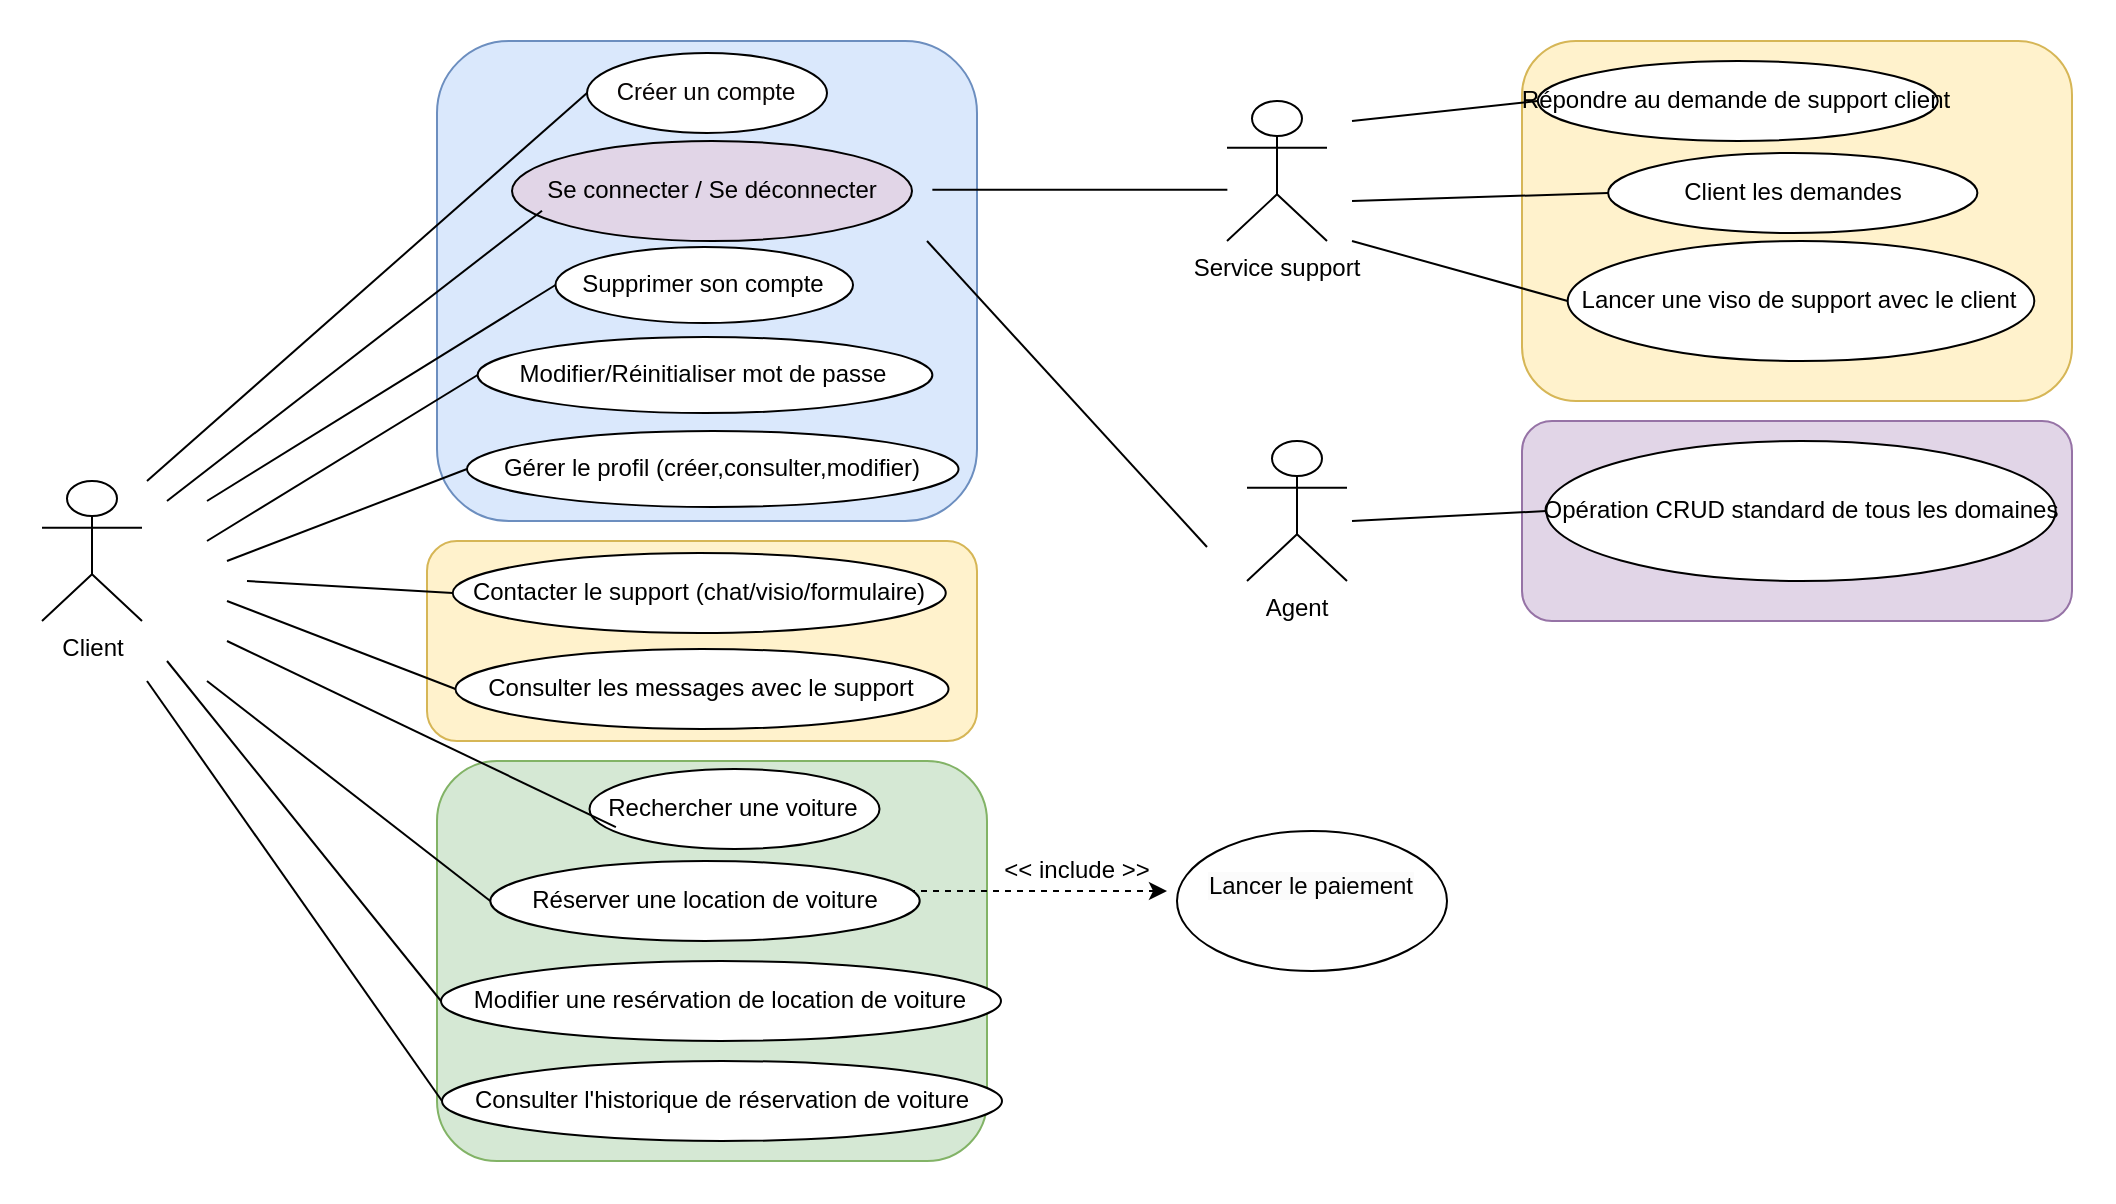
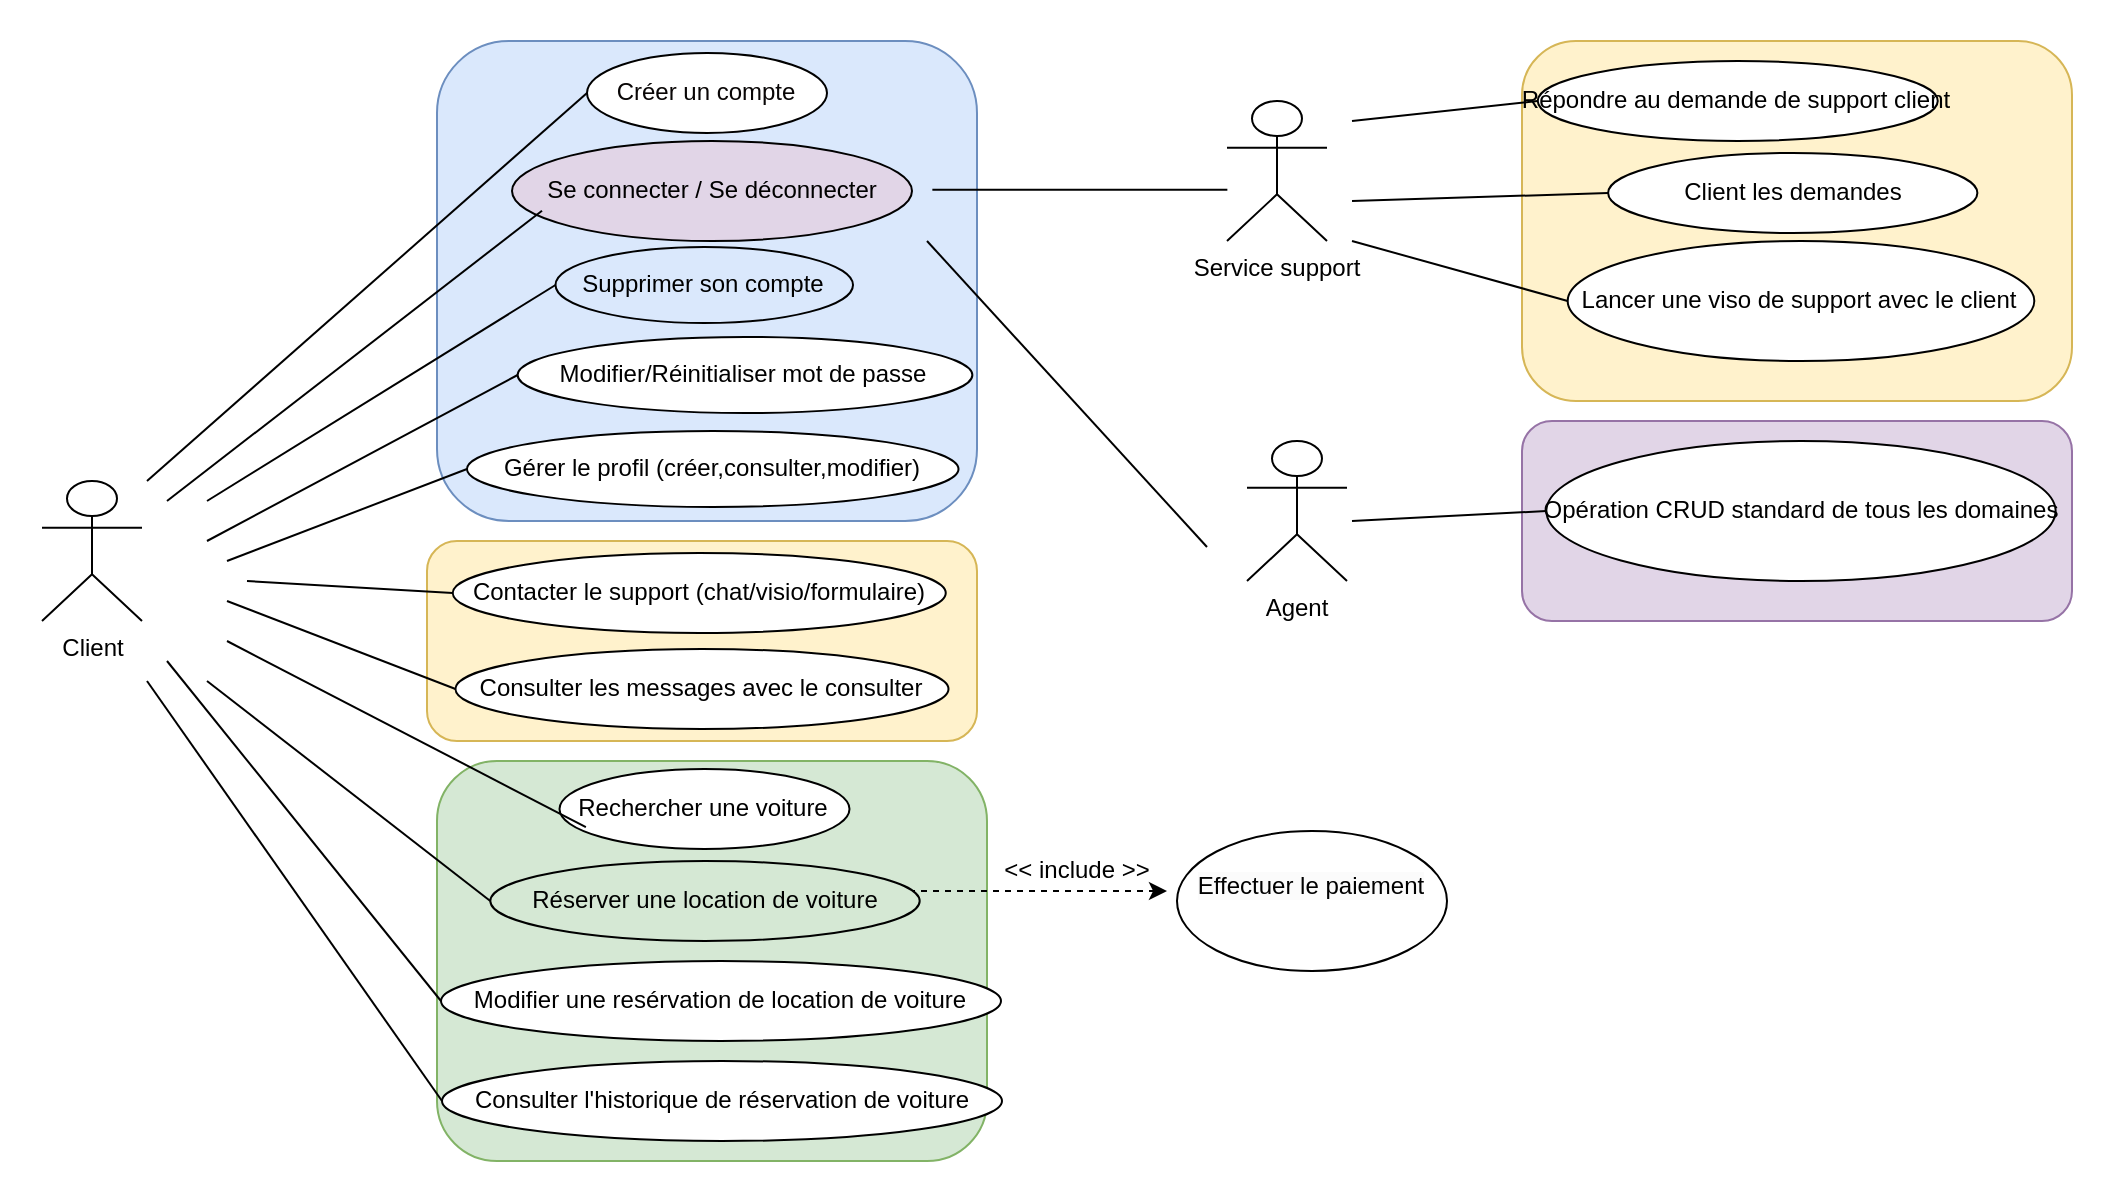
(704, 285) -> (704, 285)
(705, 375) -> (745, 375)
(702, 689) -> (702, 689)
(735, 809) -> (705, 809)
(705, 901) -> (705, 901)
(1312, 901) -> (1312, 901)
